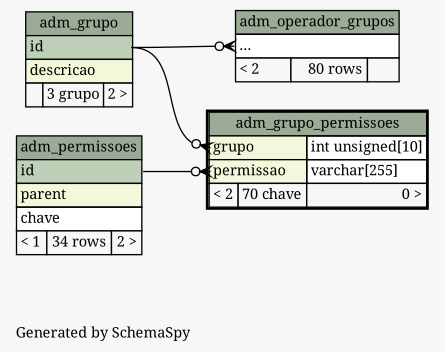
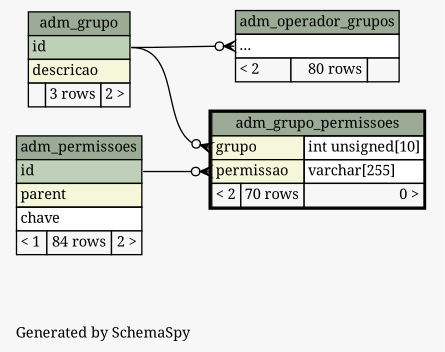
(73, 94) -> (73, 94)
(272, 195) -> (272, 195)
(80, 242) -> (80, 242)
